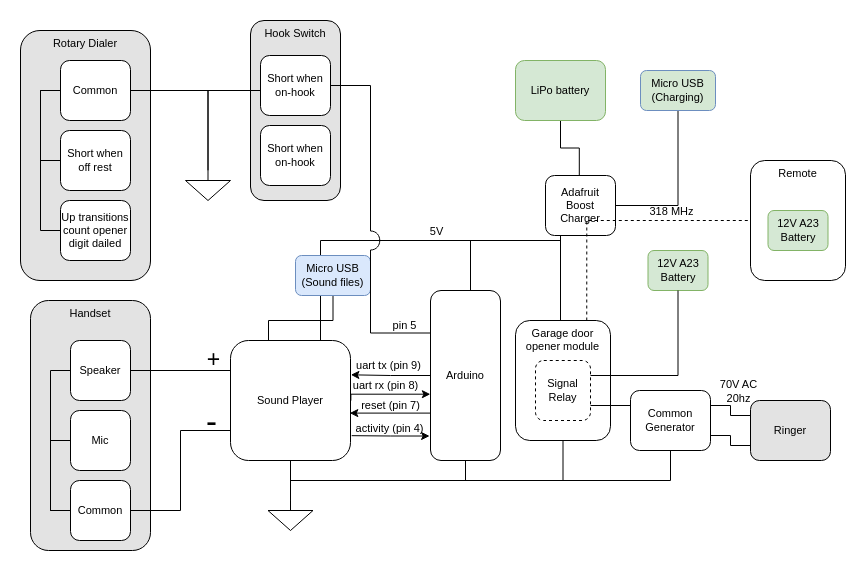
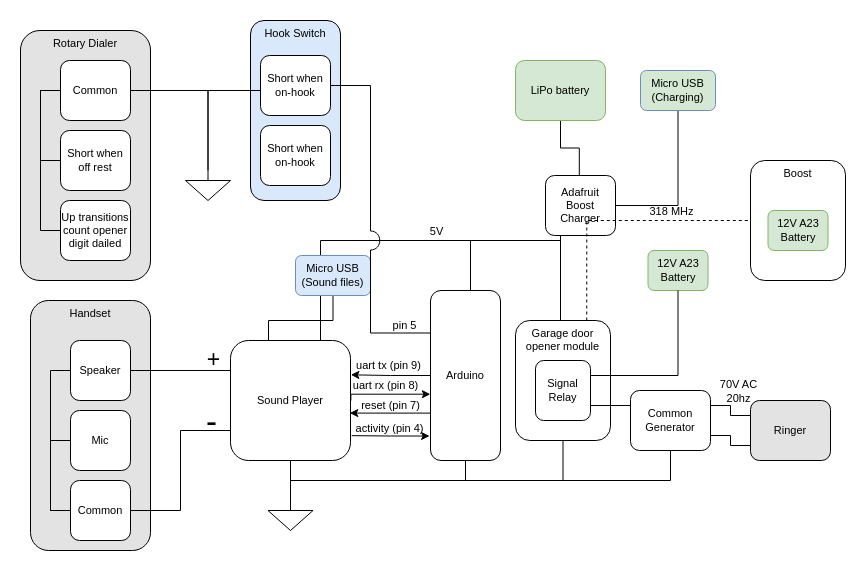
(296, 34) -> (296, 34)
(798, 174) -> (798, 174)
(563, 391) -> (563, 391)
